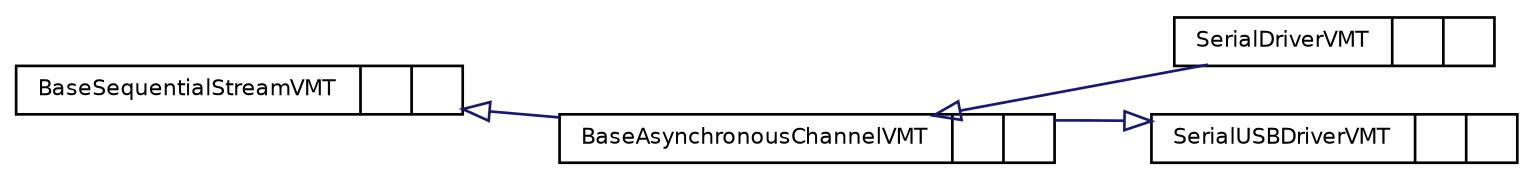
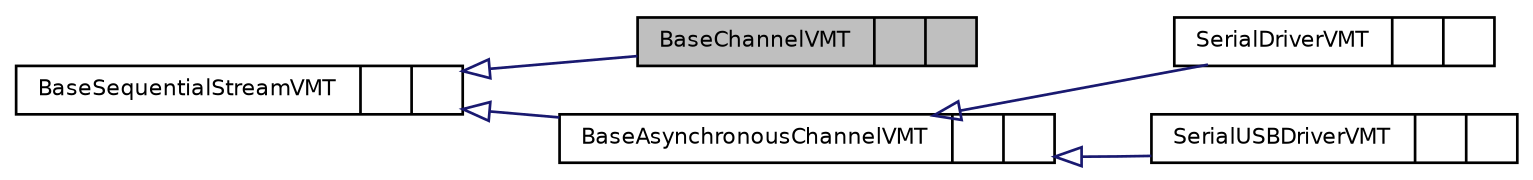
none -> (807, 42)
(1089, 120) -> (1117, 156)
